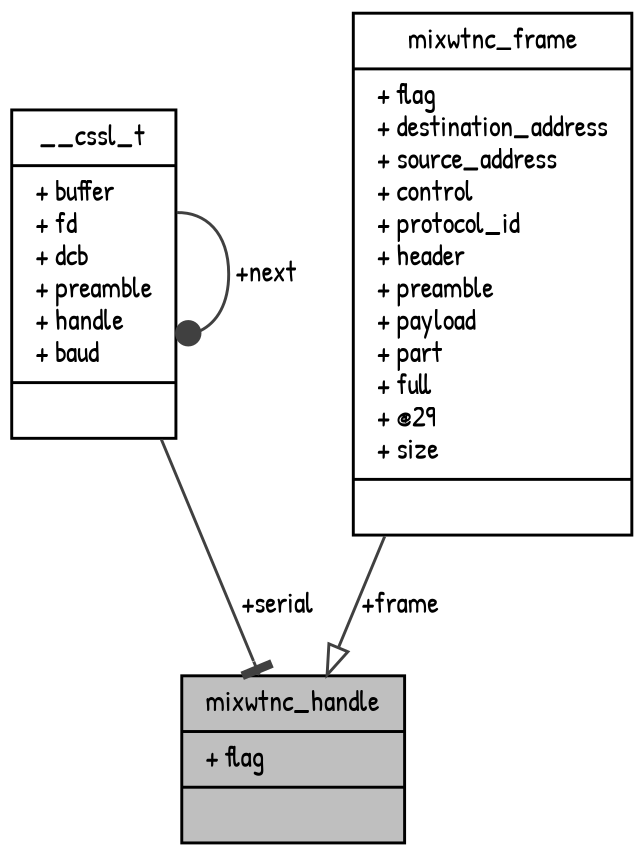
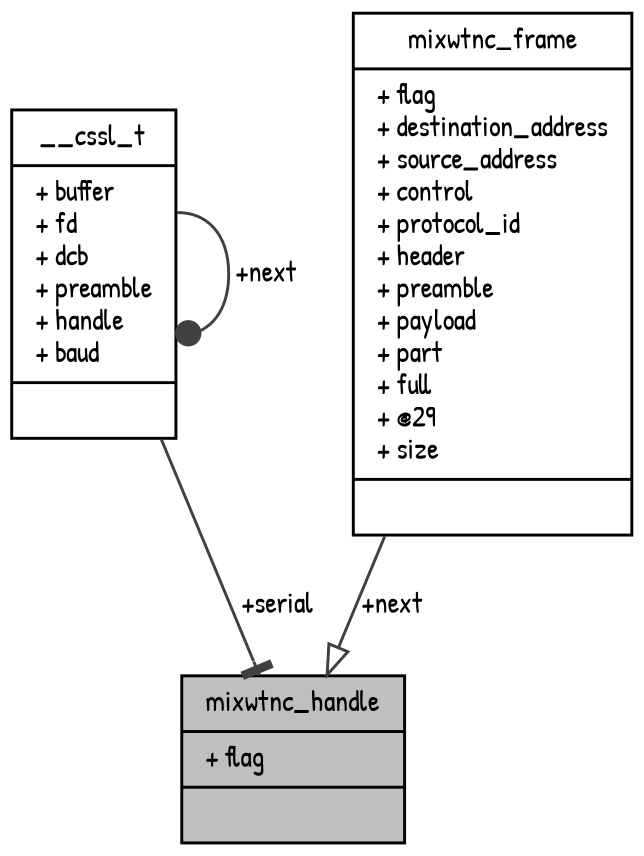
(397, 605) -> (390, 605)
